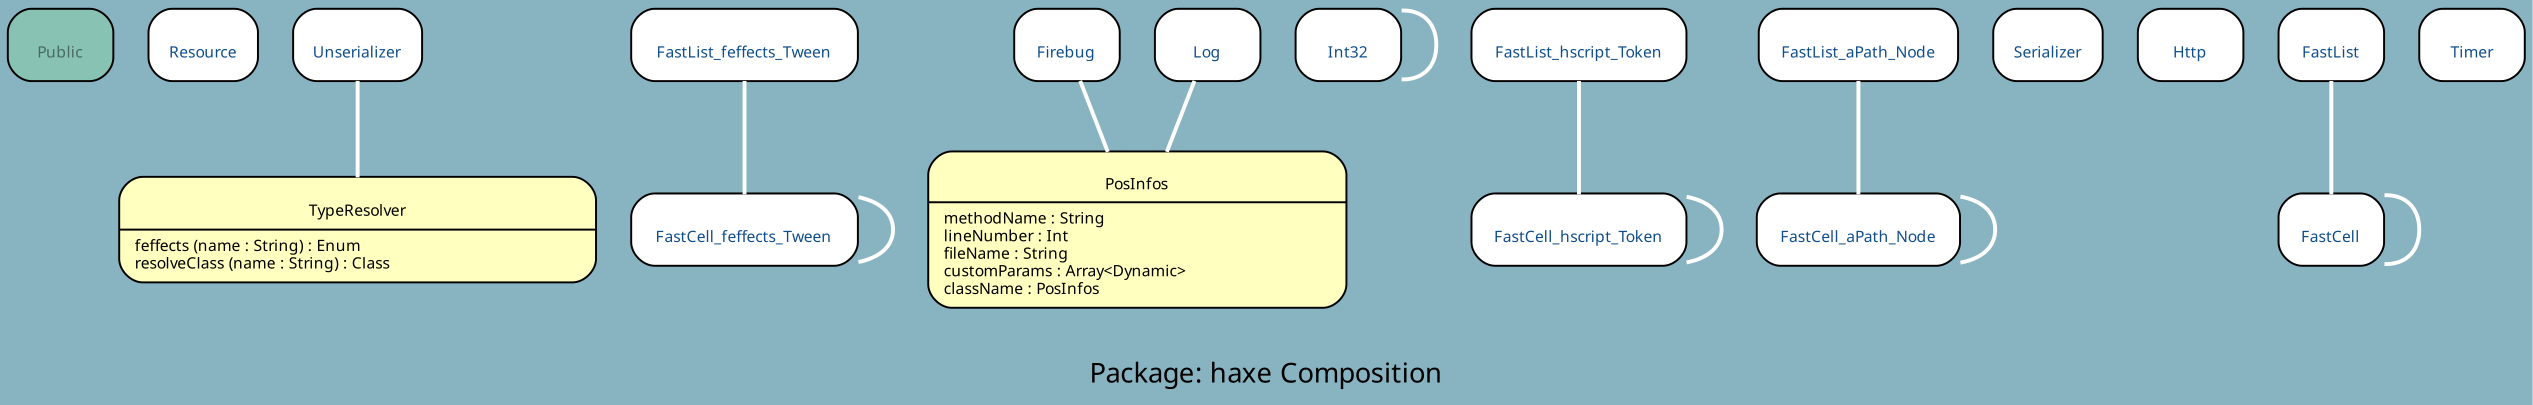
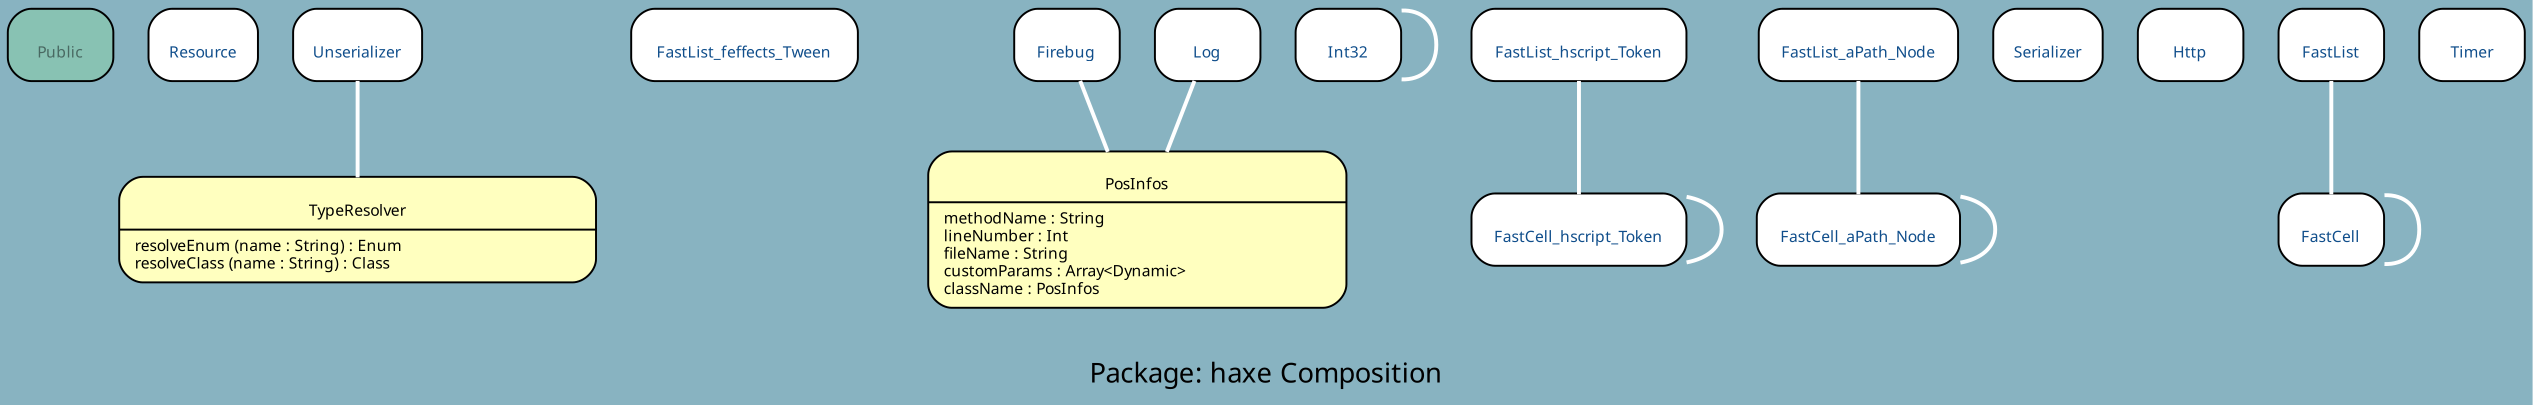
(745, 230) -> none
(248, 246) -> (269, 246)
